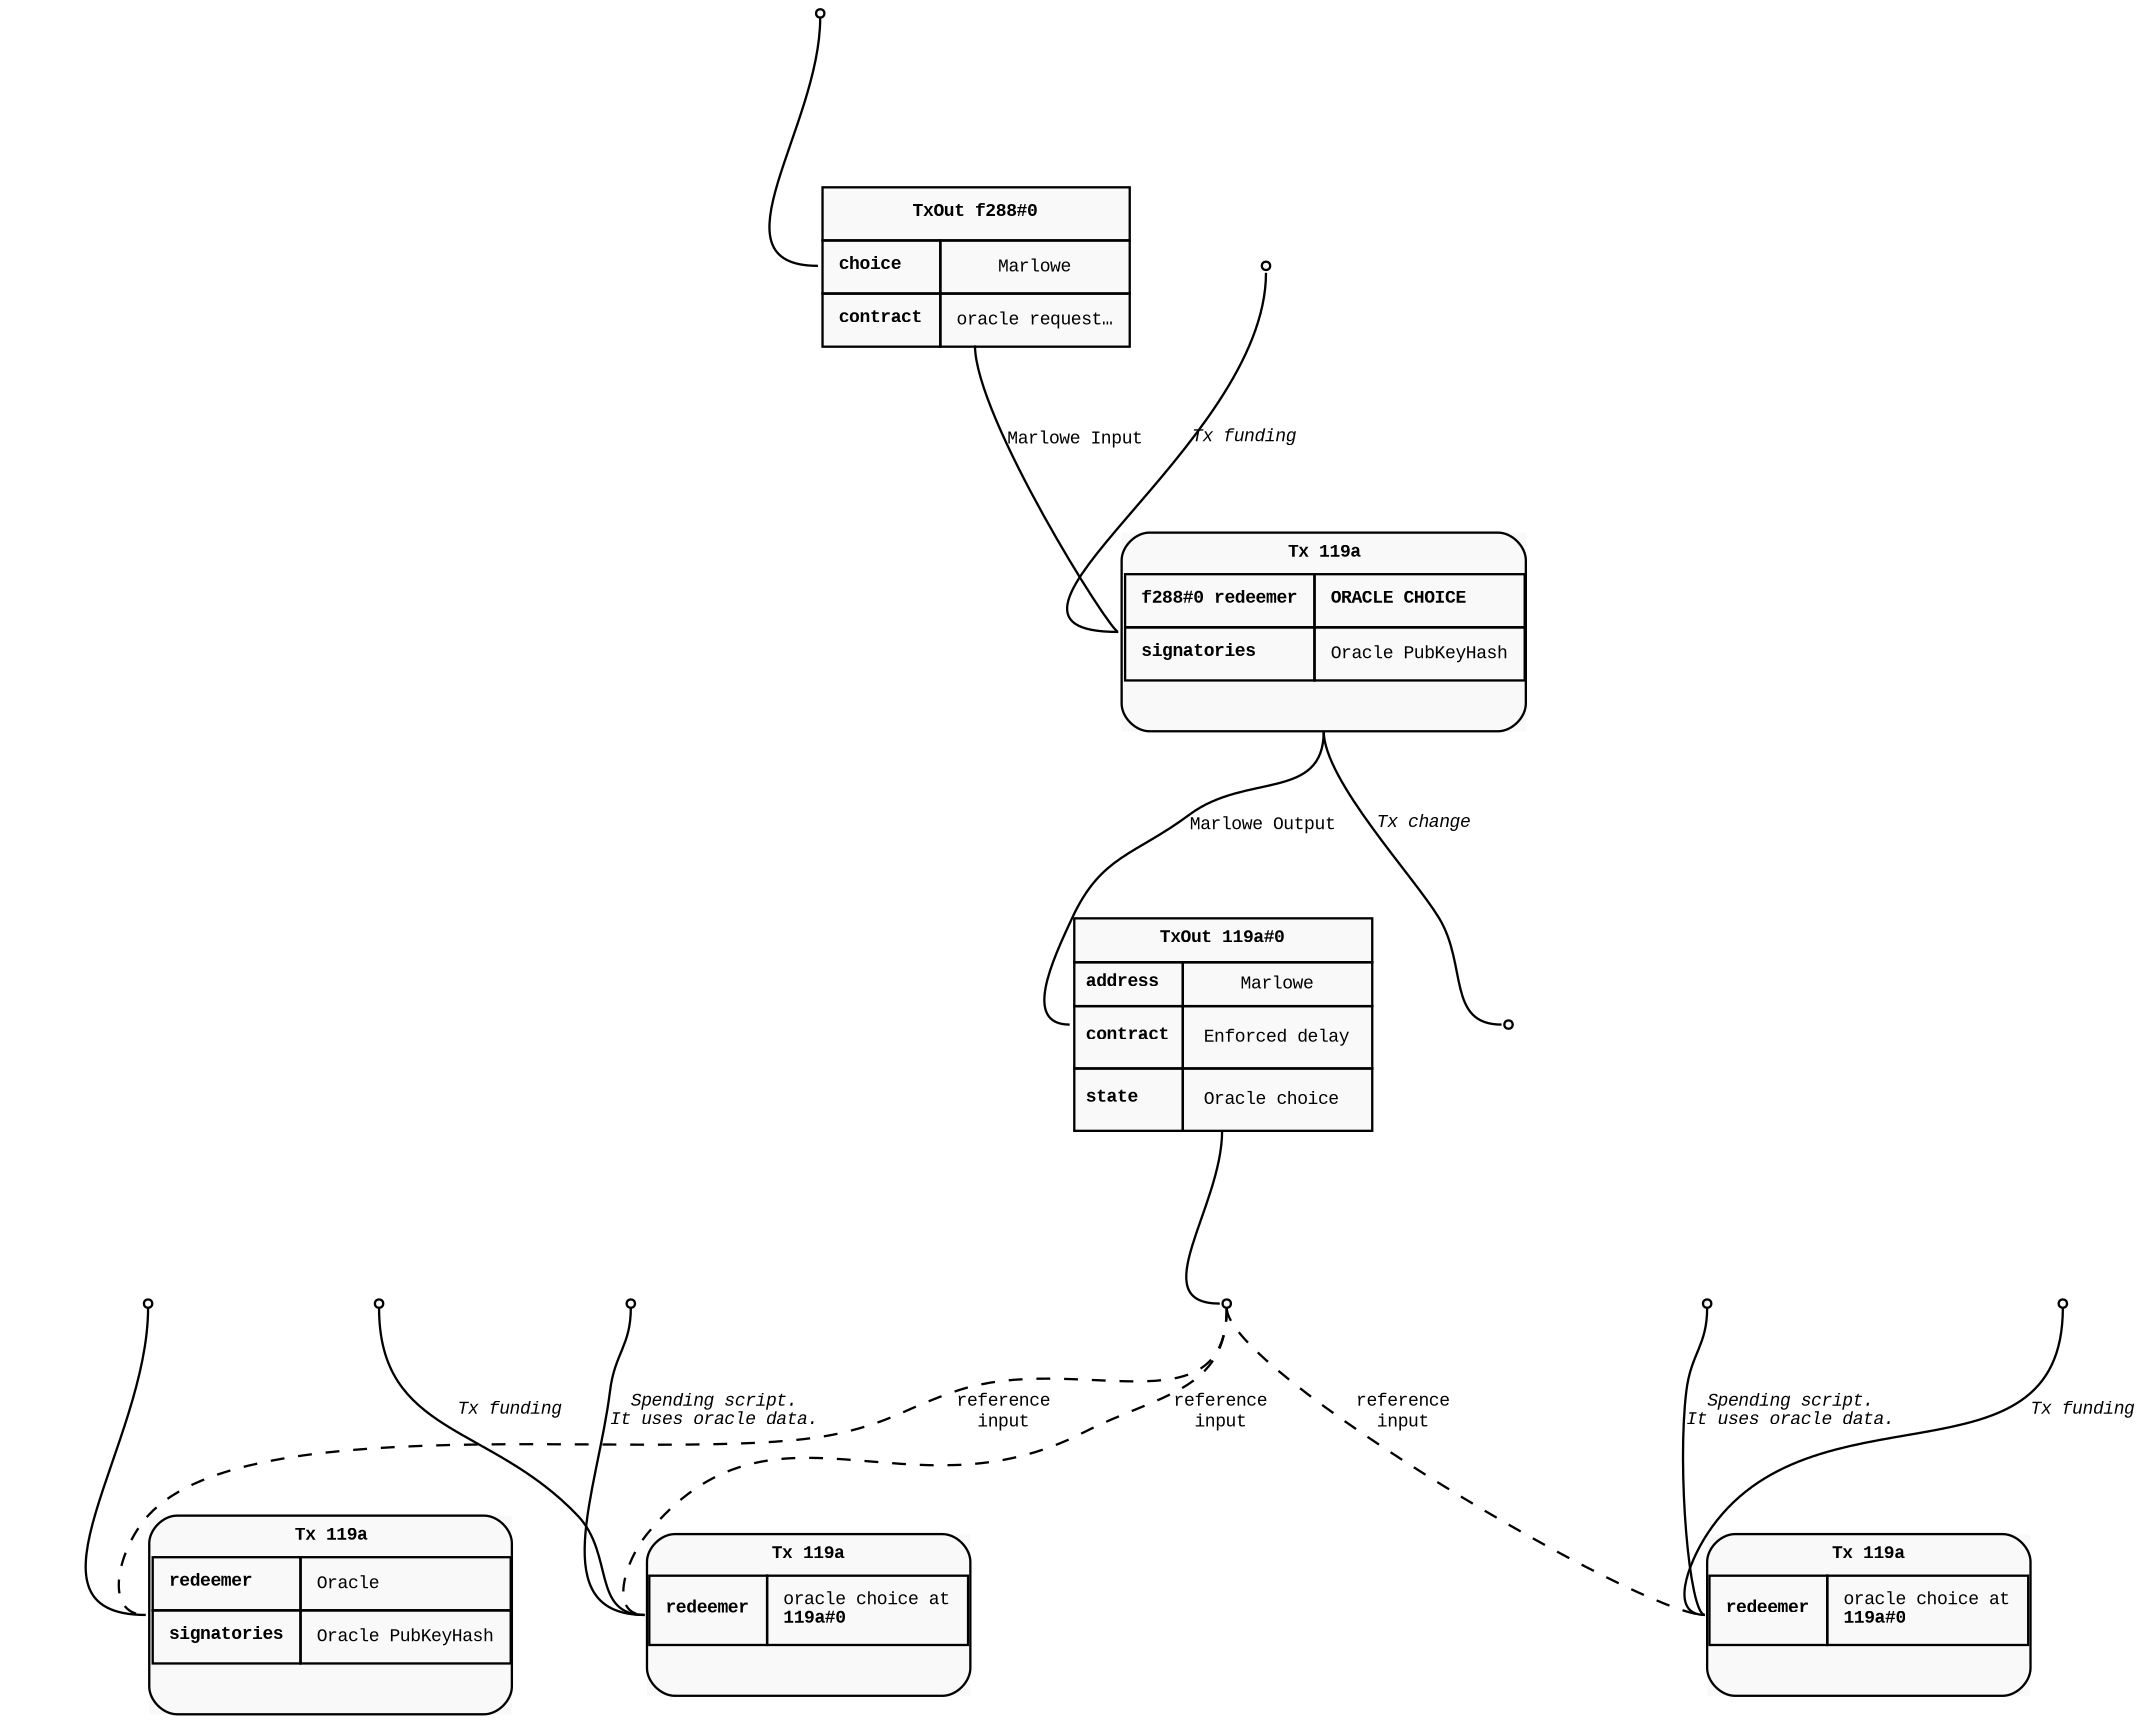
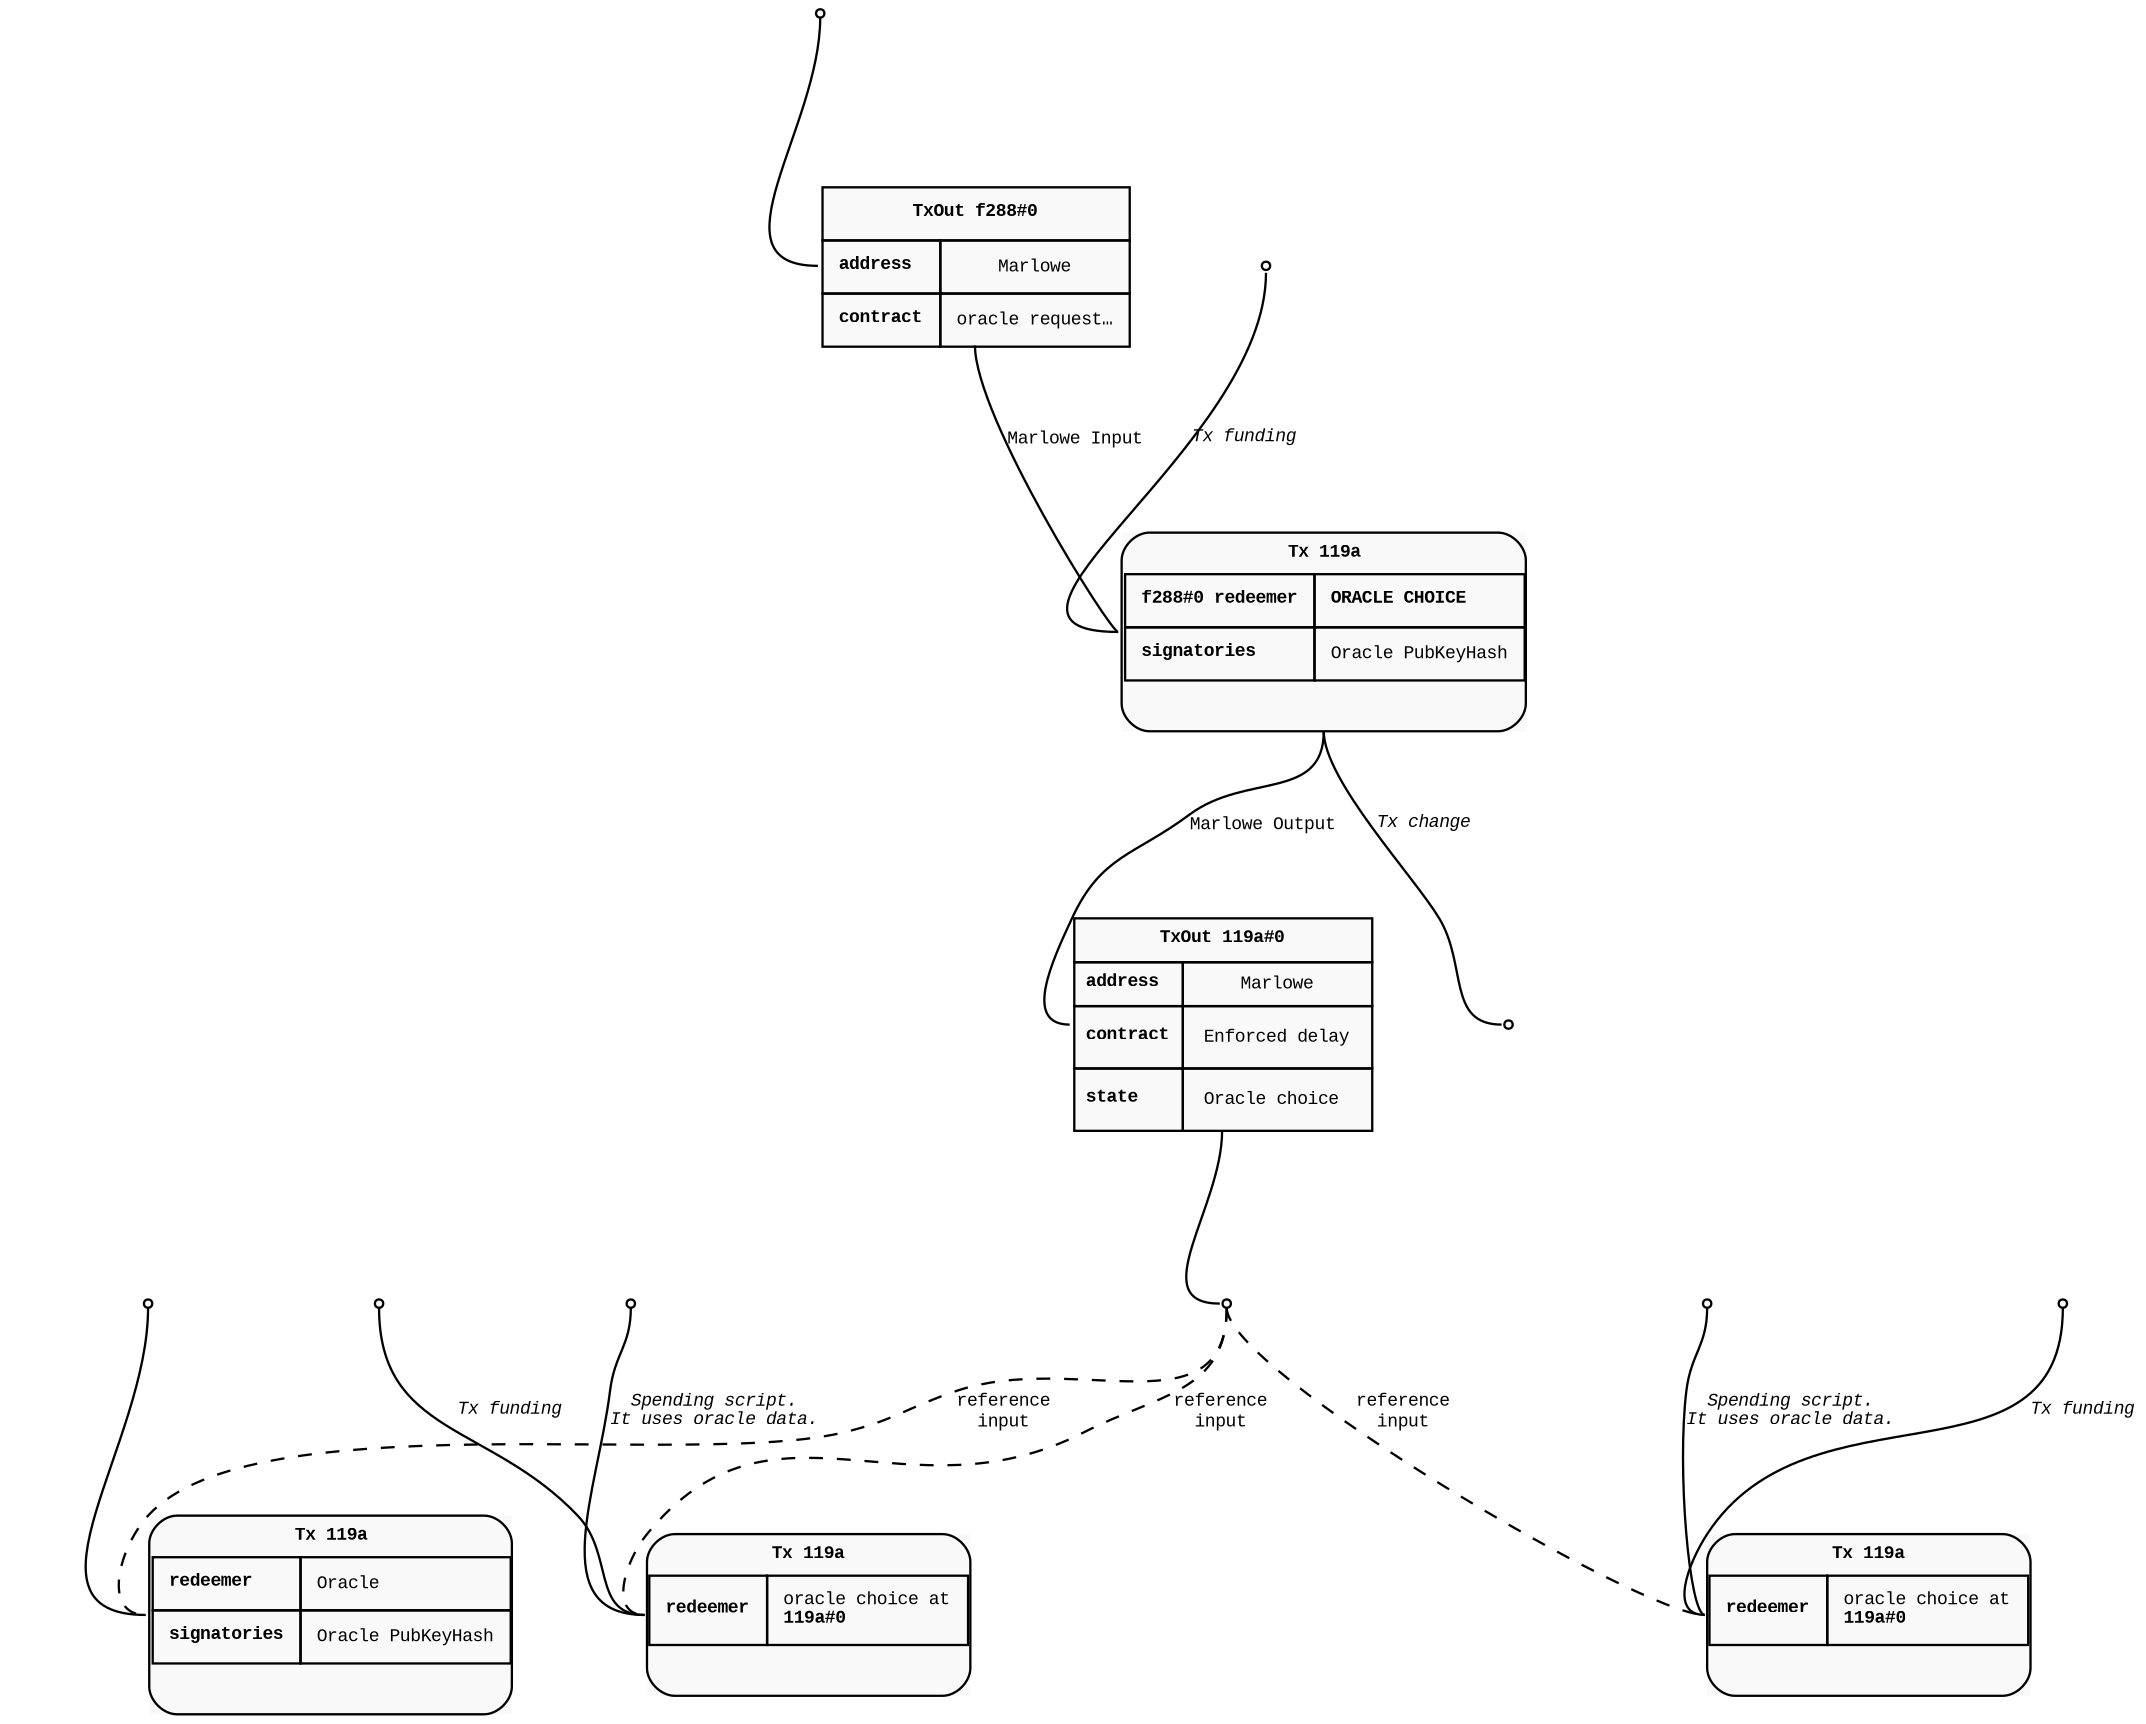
(871, 264) -> (876, 264)
